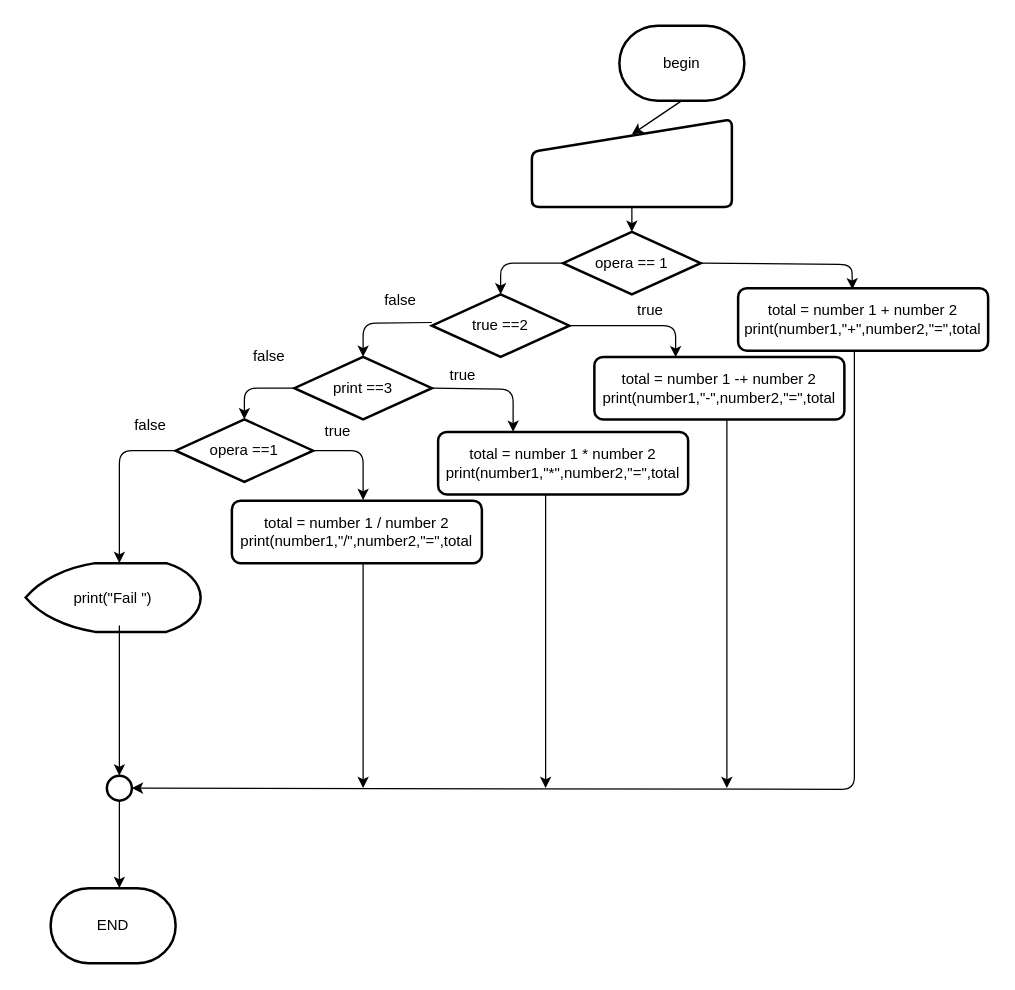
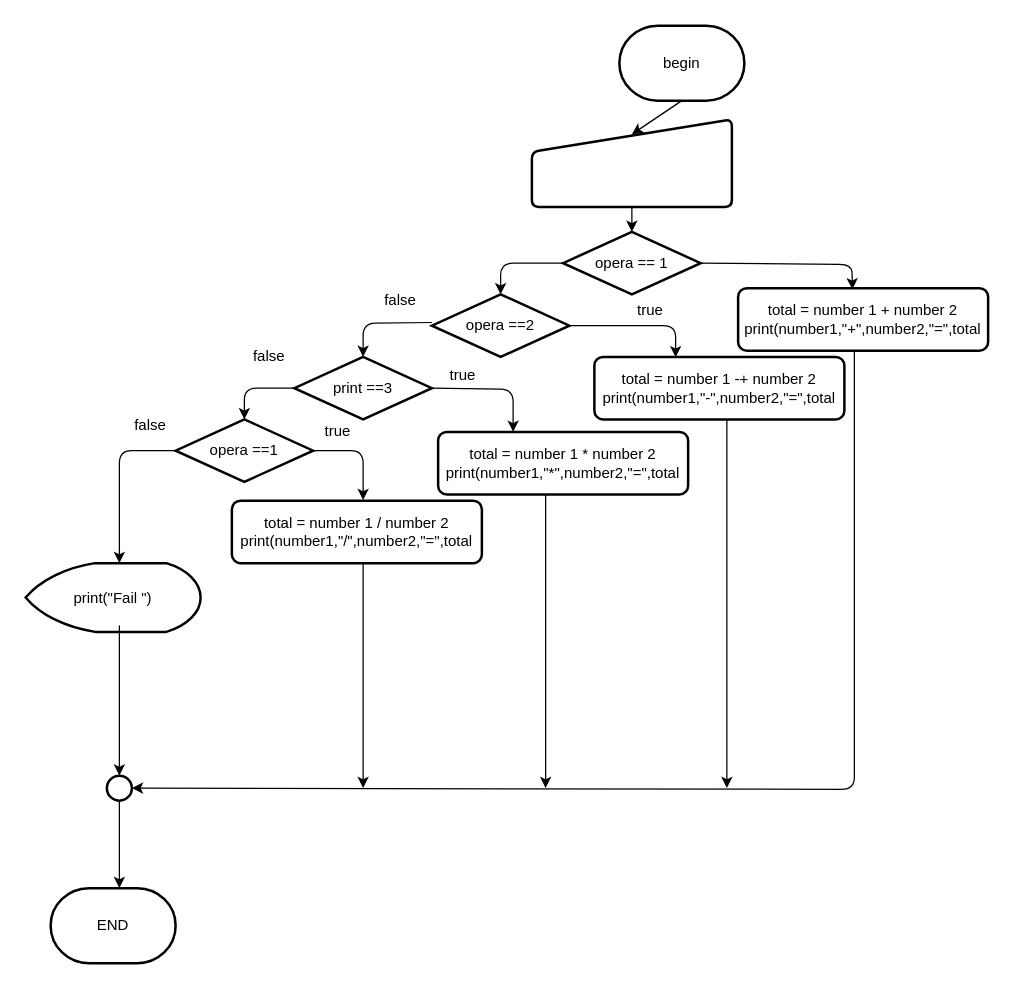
(501, 326) -> (501, 326)
